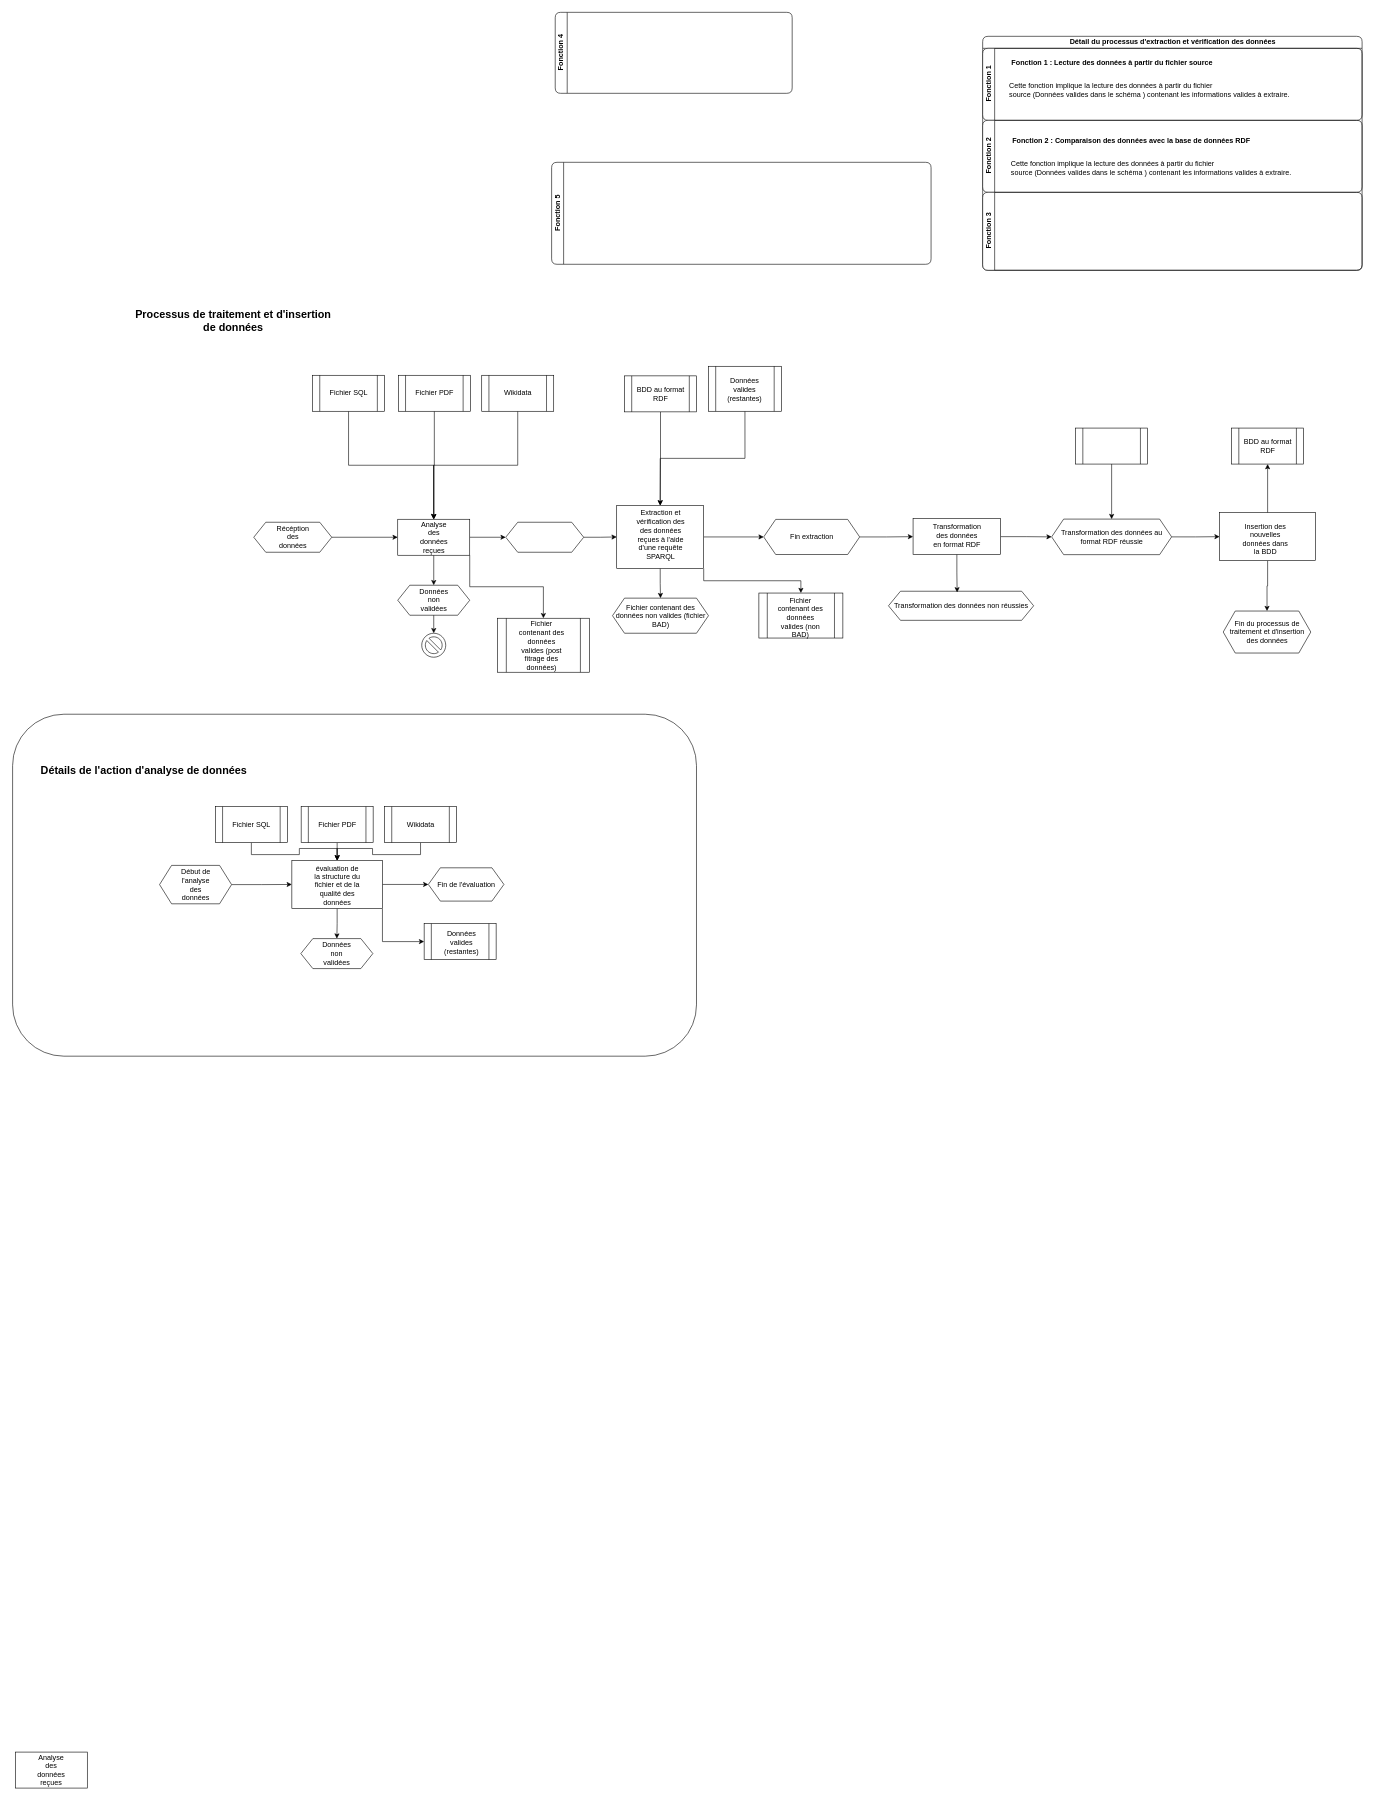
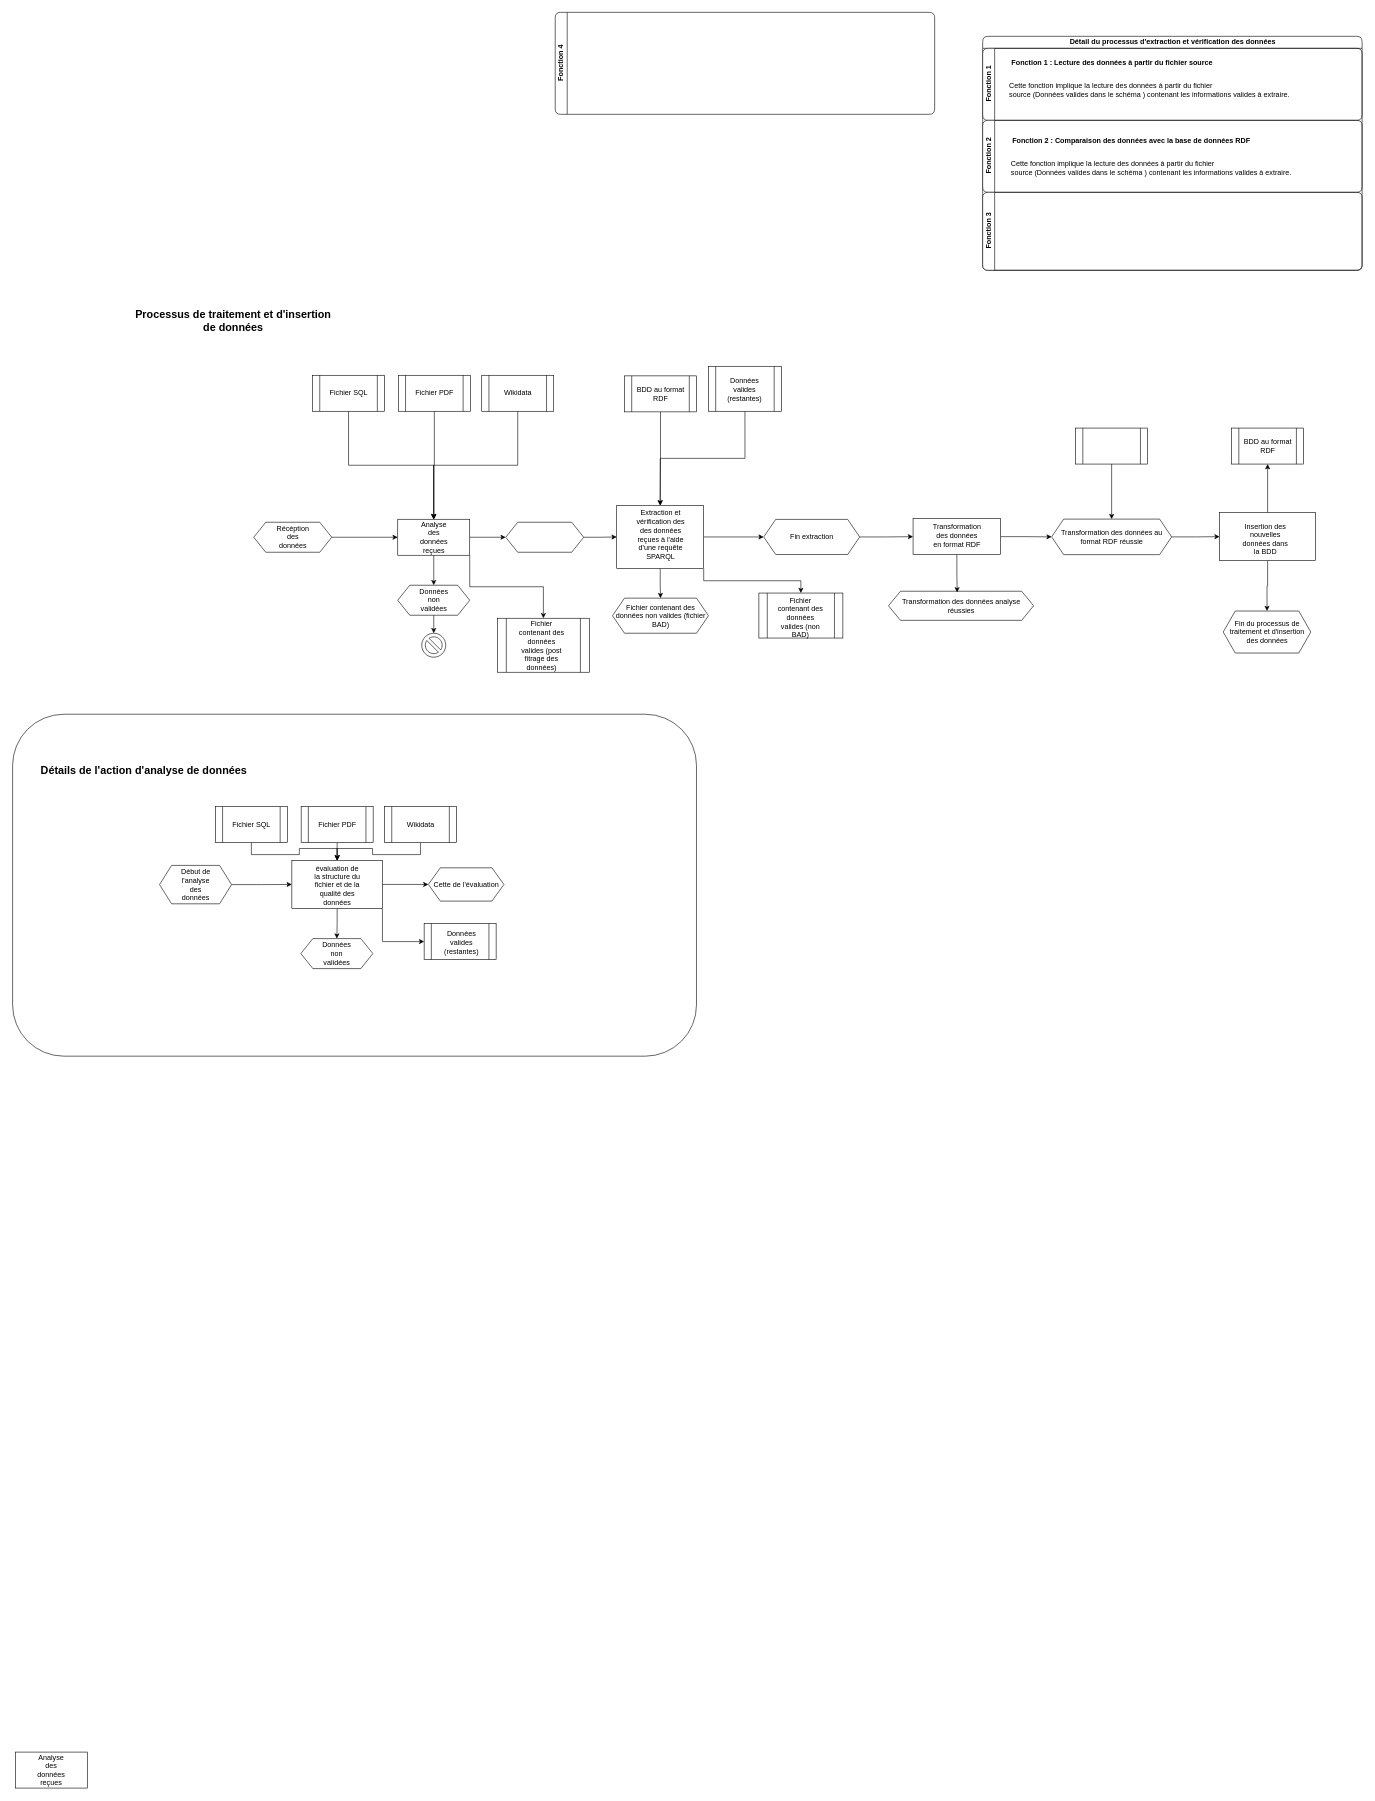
(674, 53) -> (745, 63)
(741, 213) -> none
(962, 606) -> (962, 606)
(467, 885) -> (467, 885)
